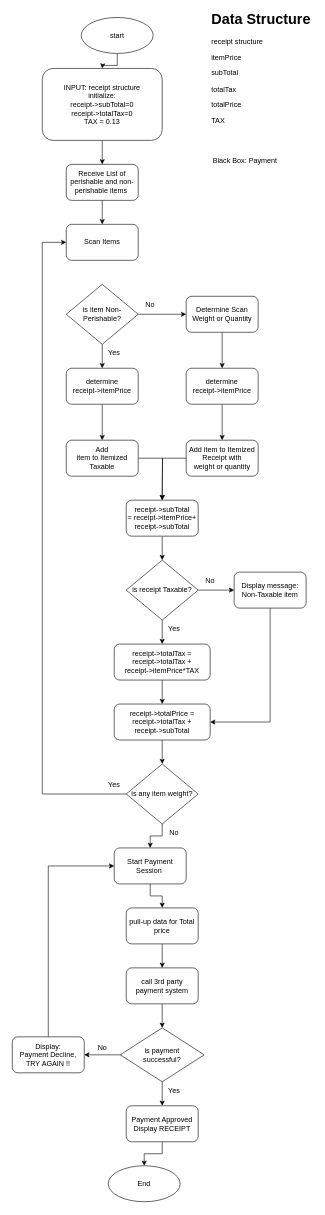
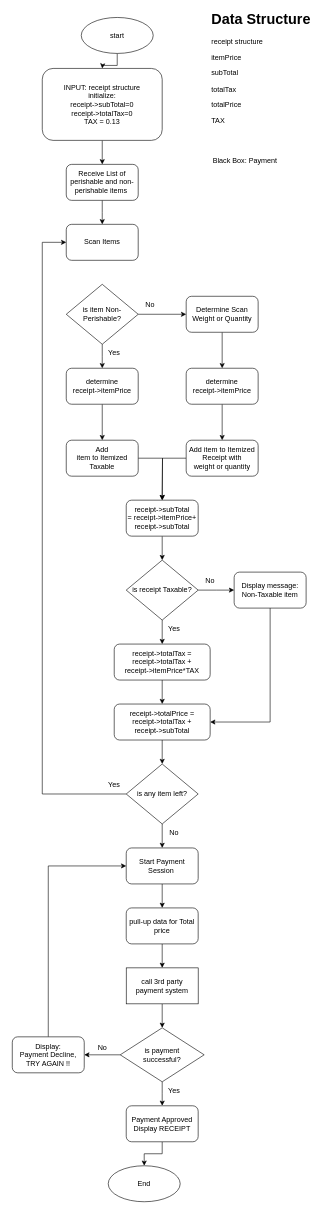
(162, 794) -> (162, 794)
(150, 866) -> (162, 866)
(162, 986) -> (162, 986)
